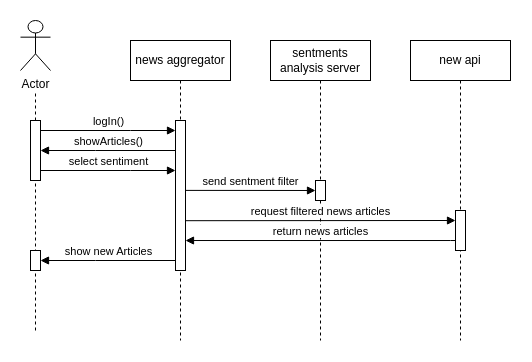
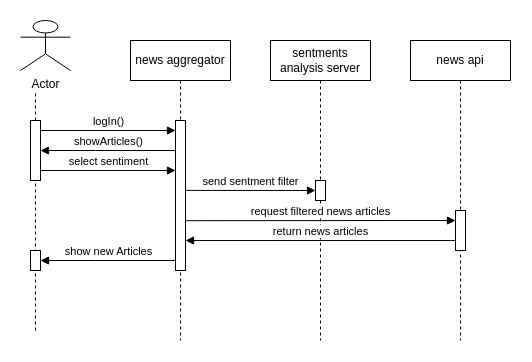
(36, 46) -> (46, 46)
(461, 61) -> (461, 61)
